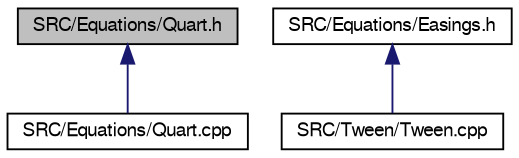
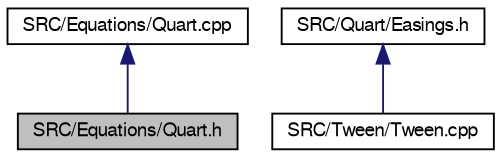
(392, 26) -> (383, 26)
(128, 89) -> (128, 89)
